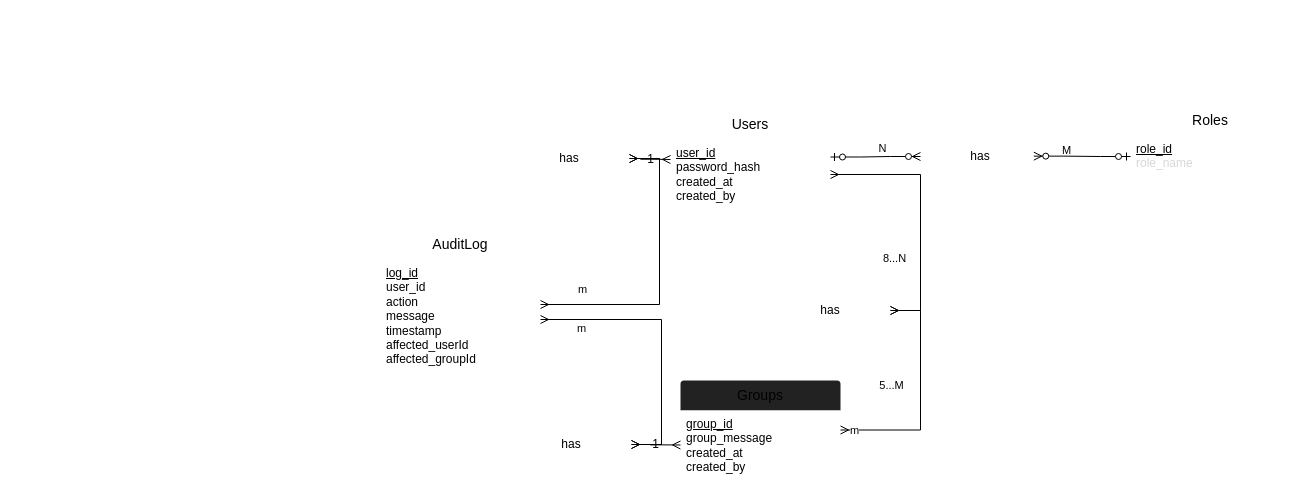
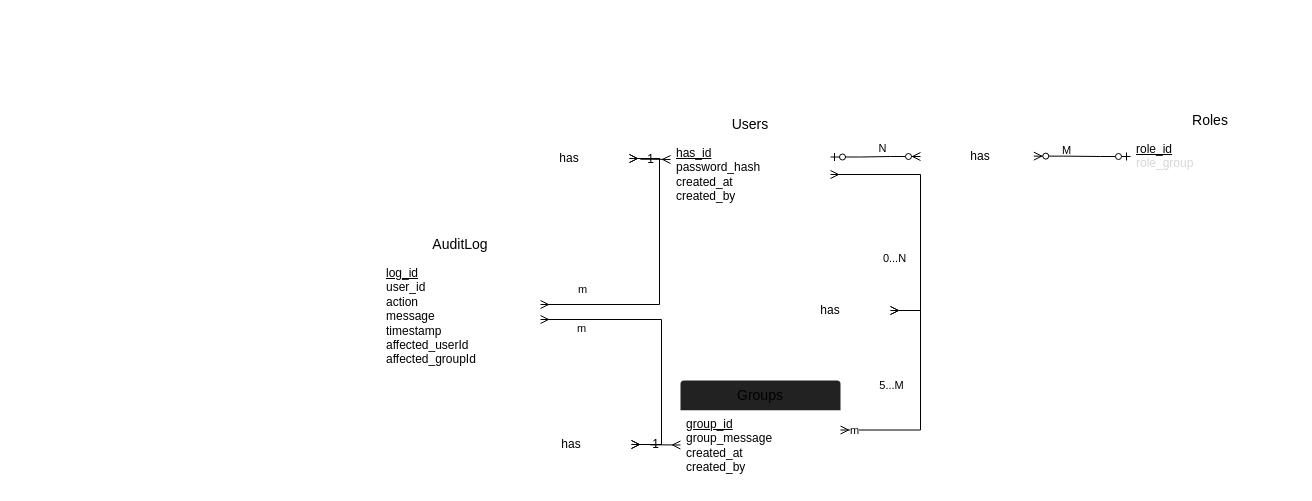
(1165, 157) -> (1169, 157)
(720, 175) -> (720, 175)
(895, 259) -> (895, 259)
